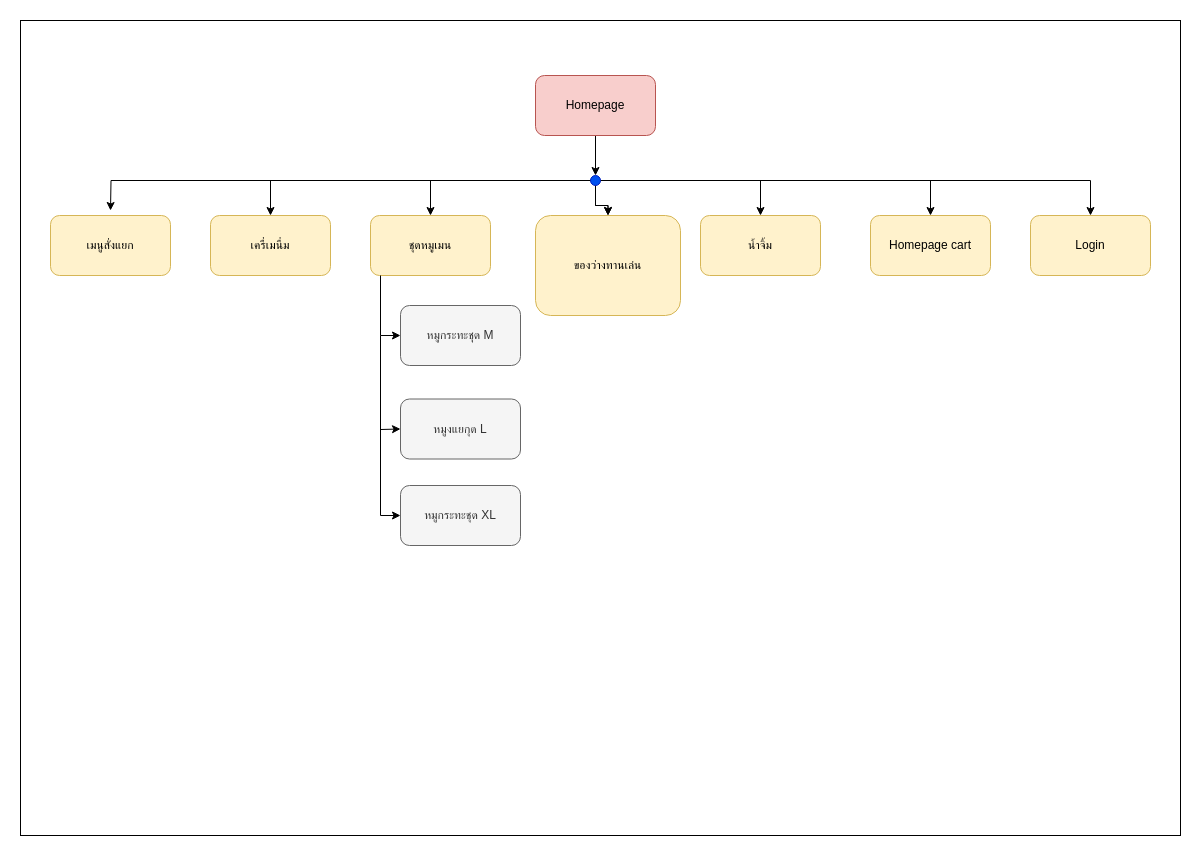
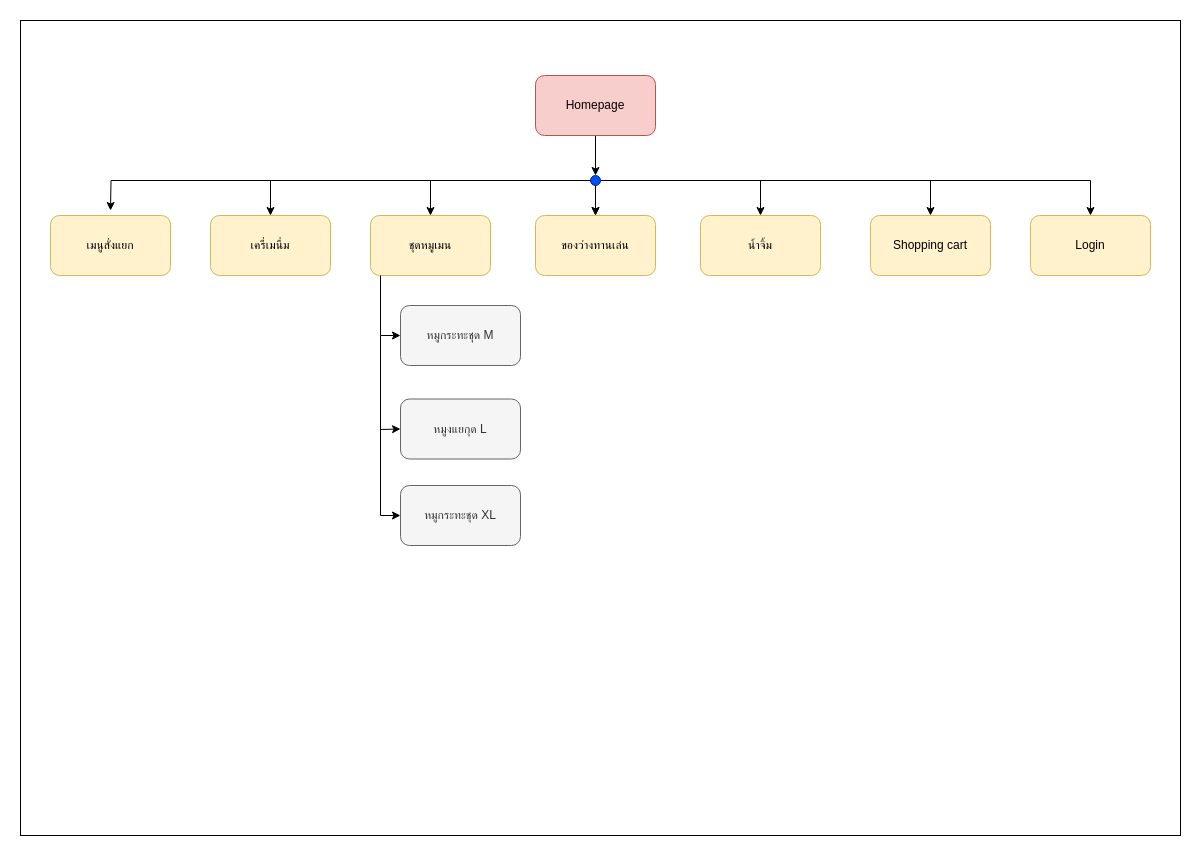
(931, 246) -> (931, 246)
(608, 266) -> (596, 246)
